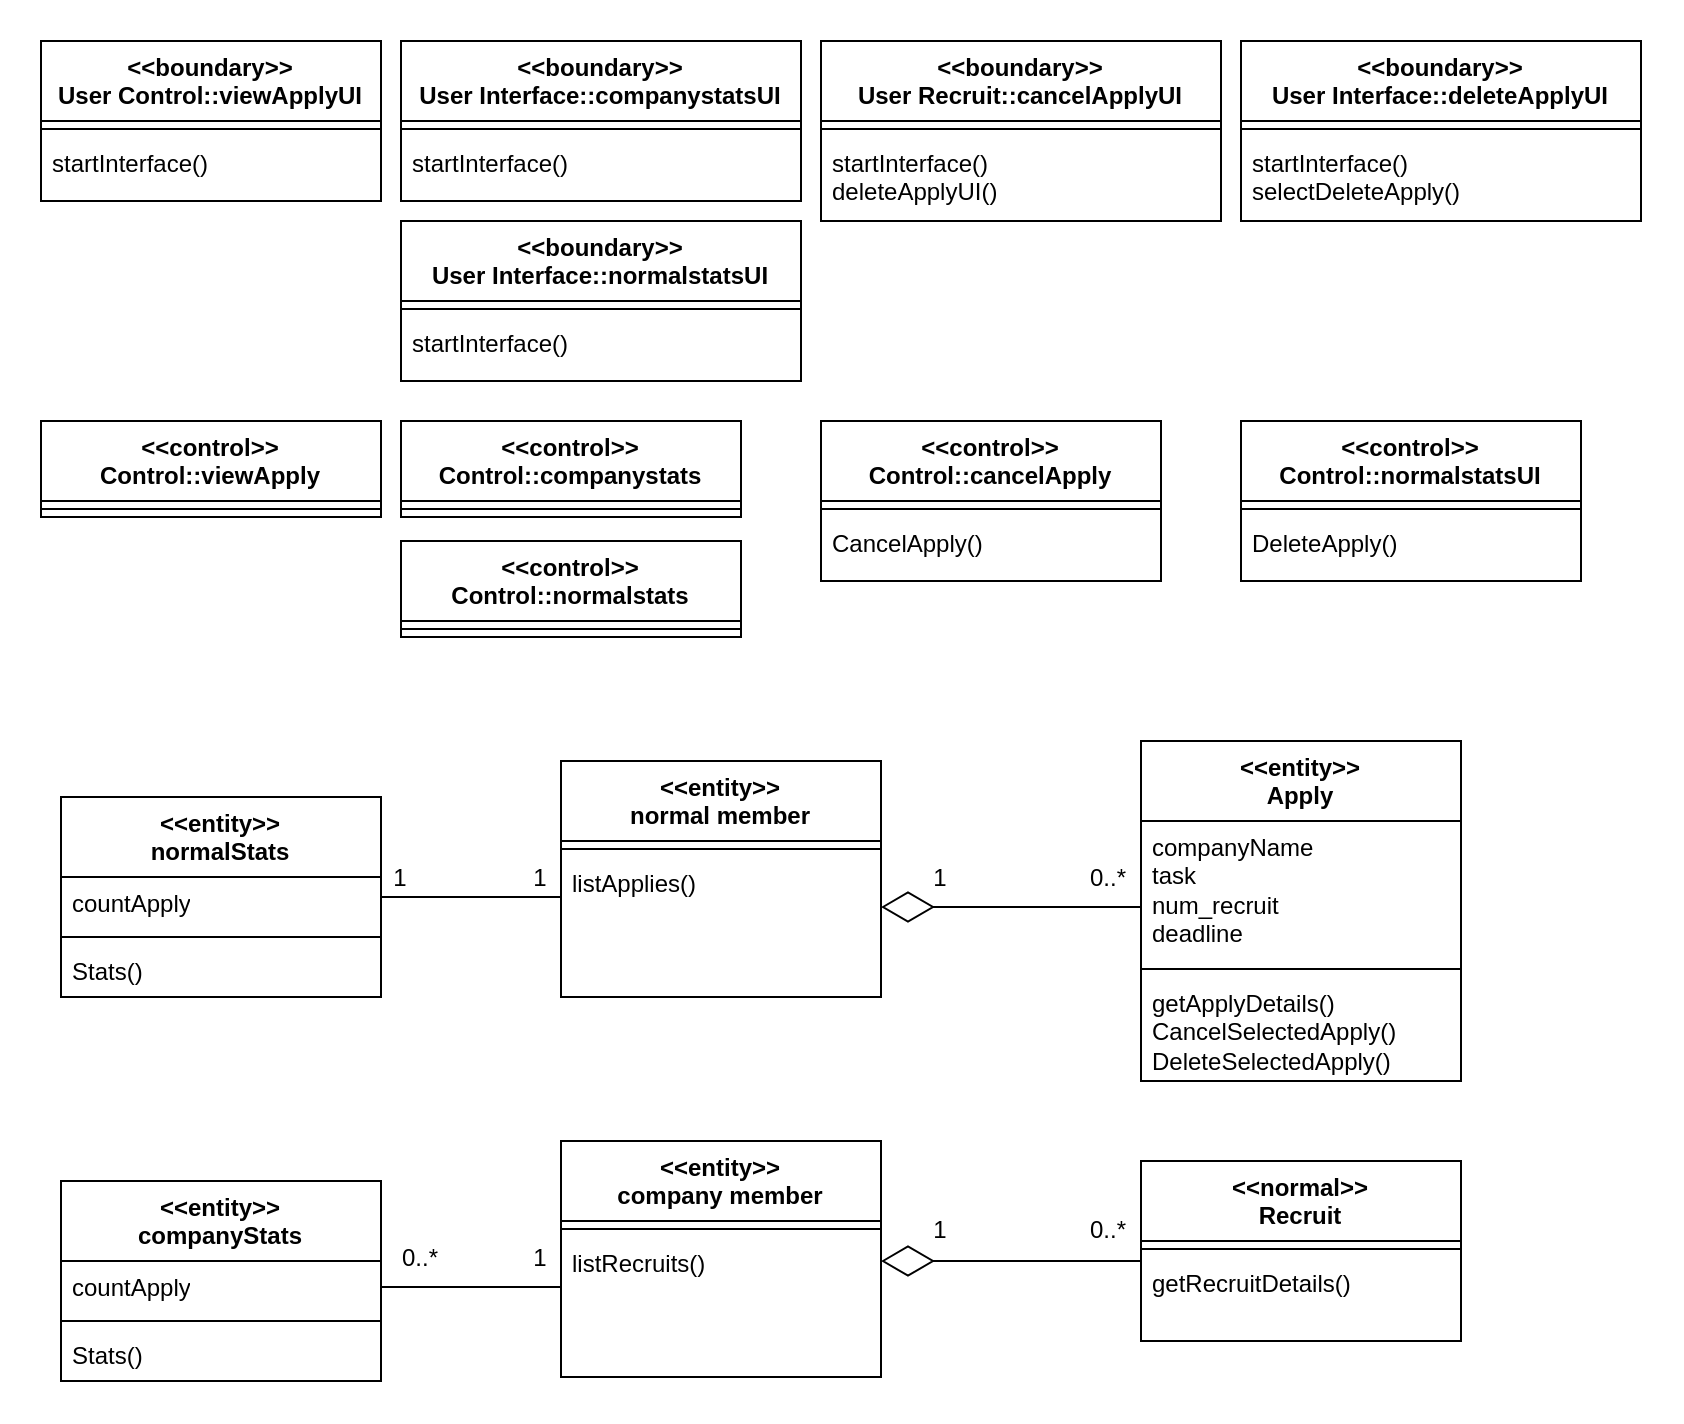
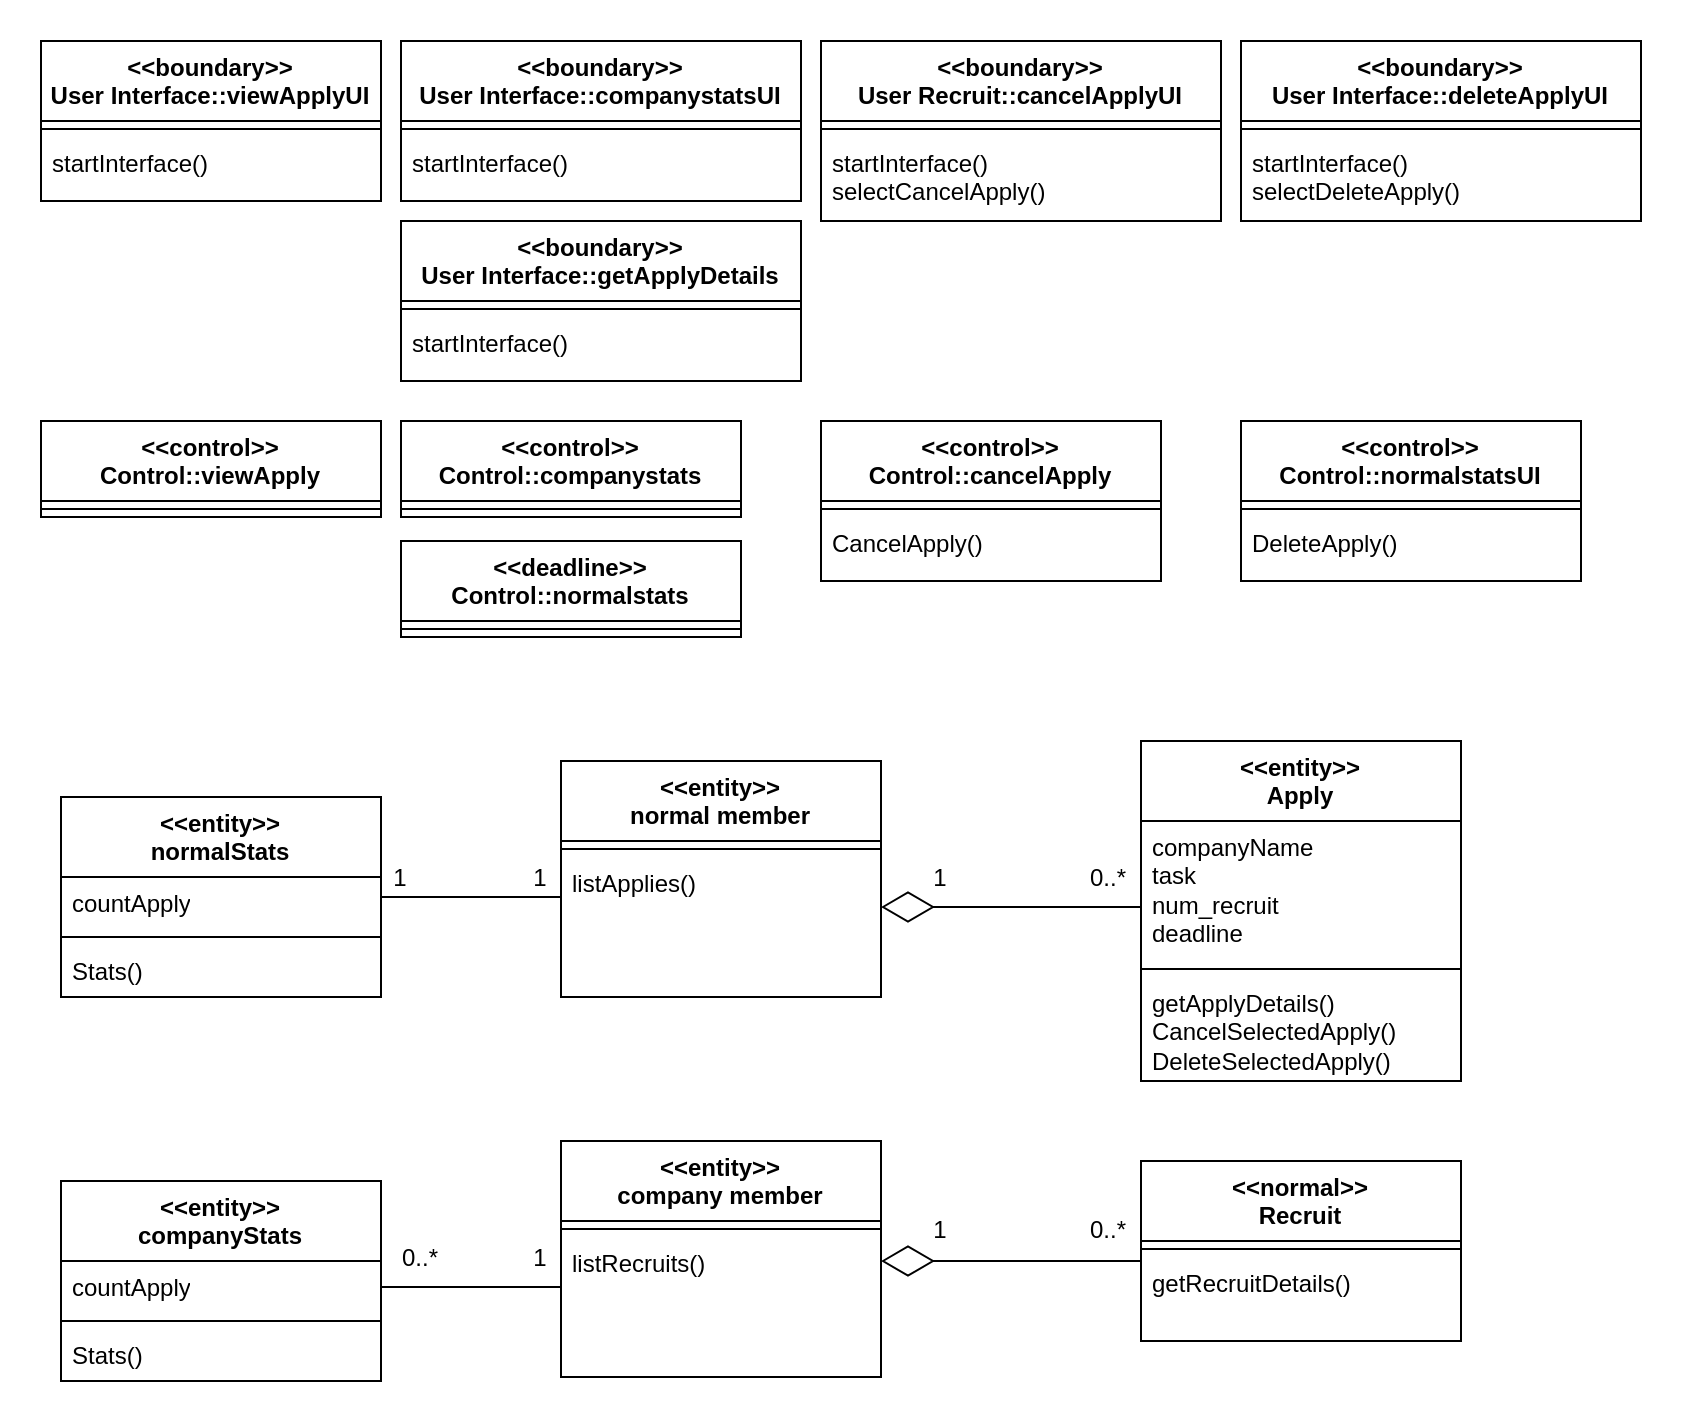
(211, 84) -> (211, 84)
(941, 180) -> (951, 180)
(601, 264) -> (601, 264)
(571, 584) -> (571, 584)
